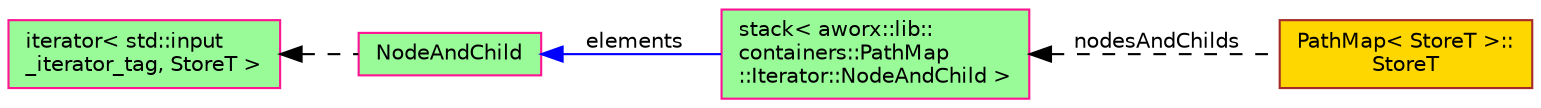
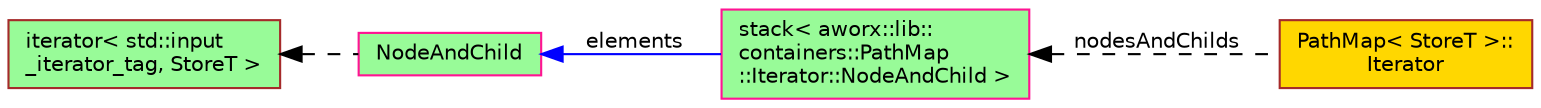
(144, 54) -> (144, 54)
(1406, 54) -> (1406, 54)
